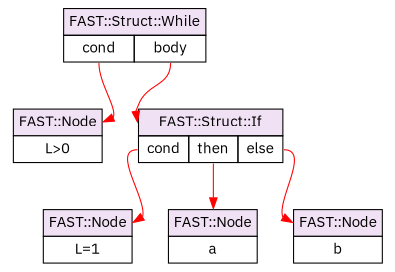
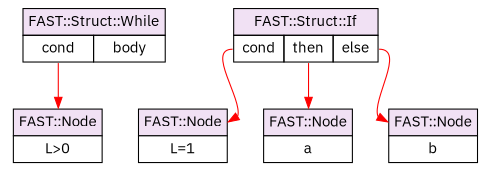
(154, 87) -> none
